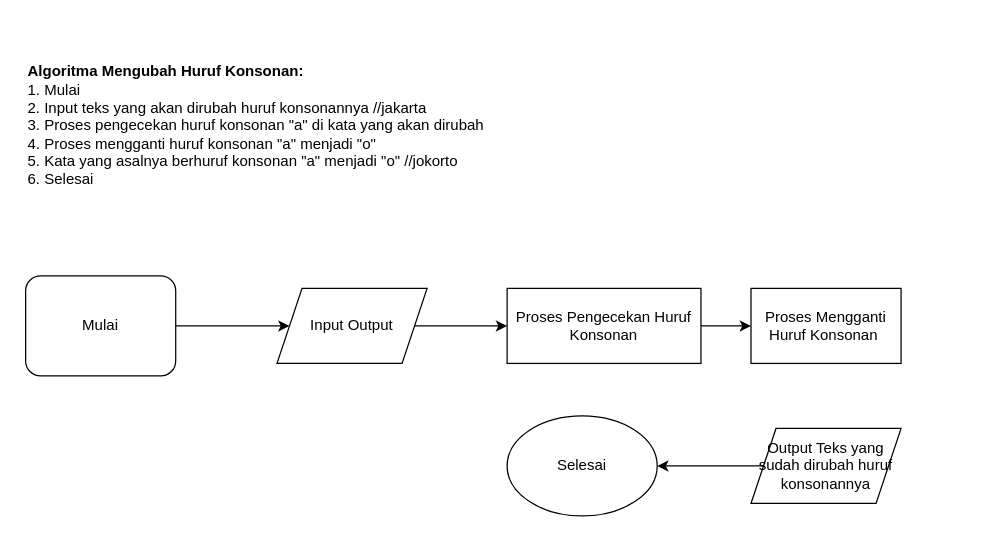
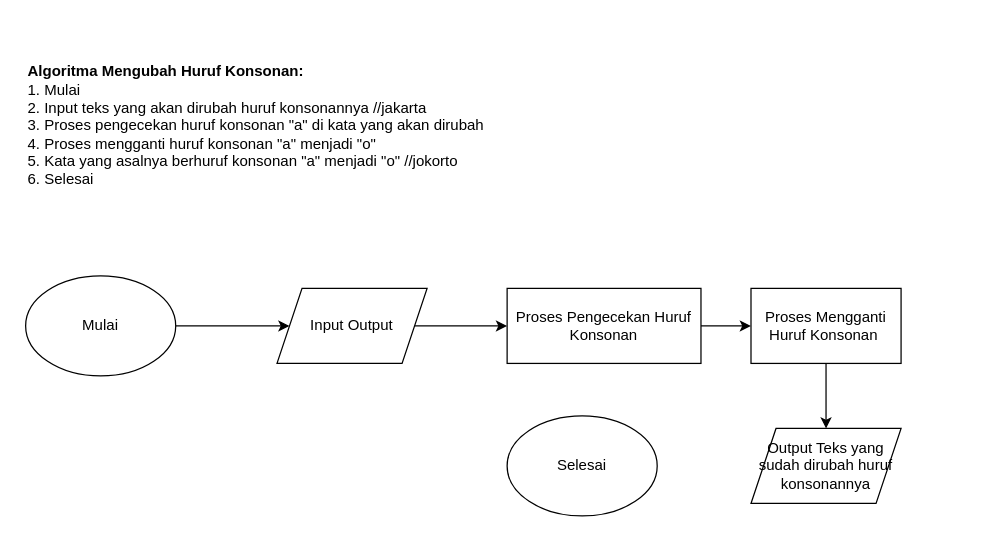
(101, 326) -> (101, 326)
none -> (826, 391)
(714, 466) -> none
